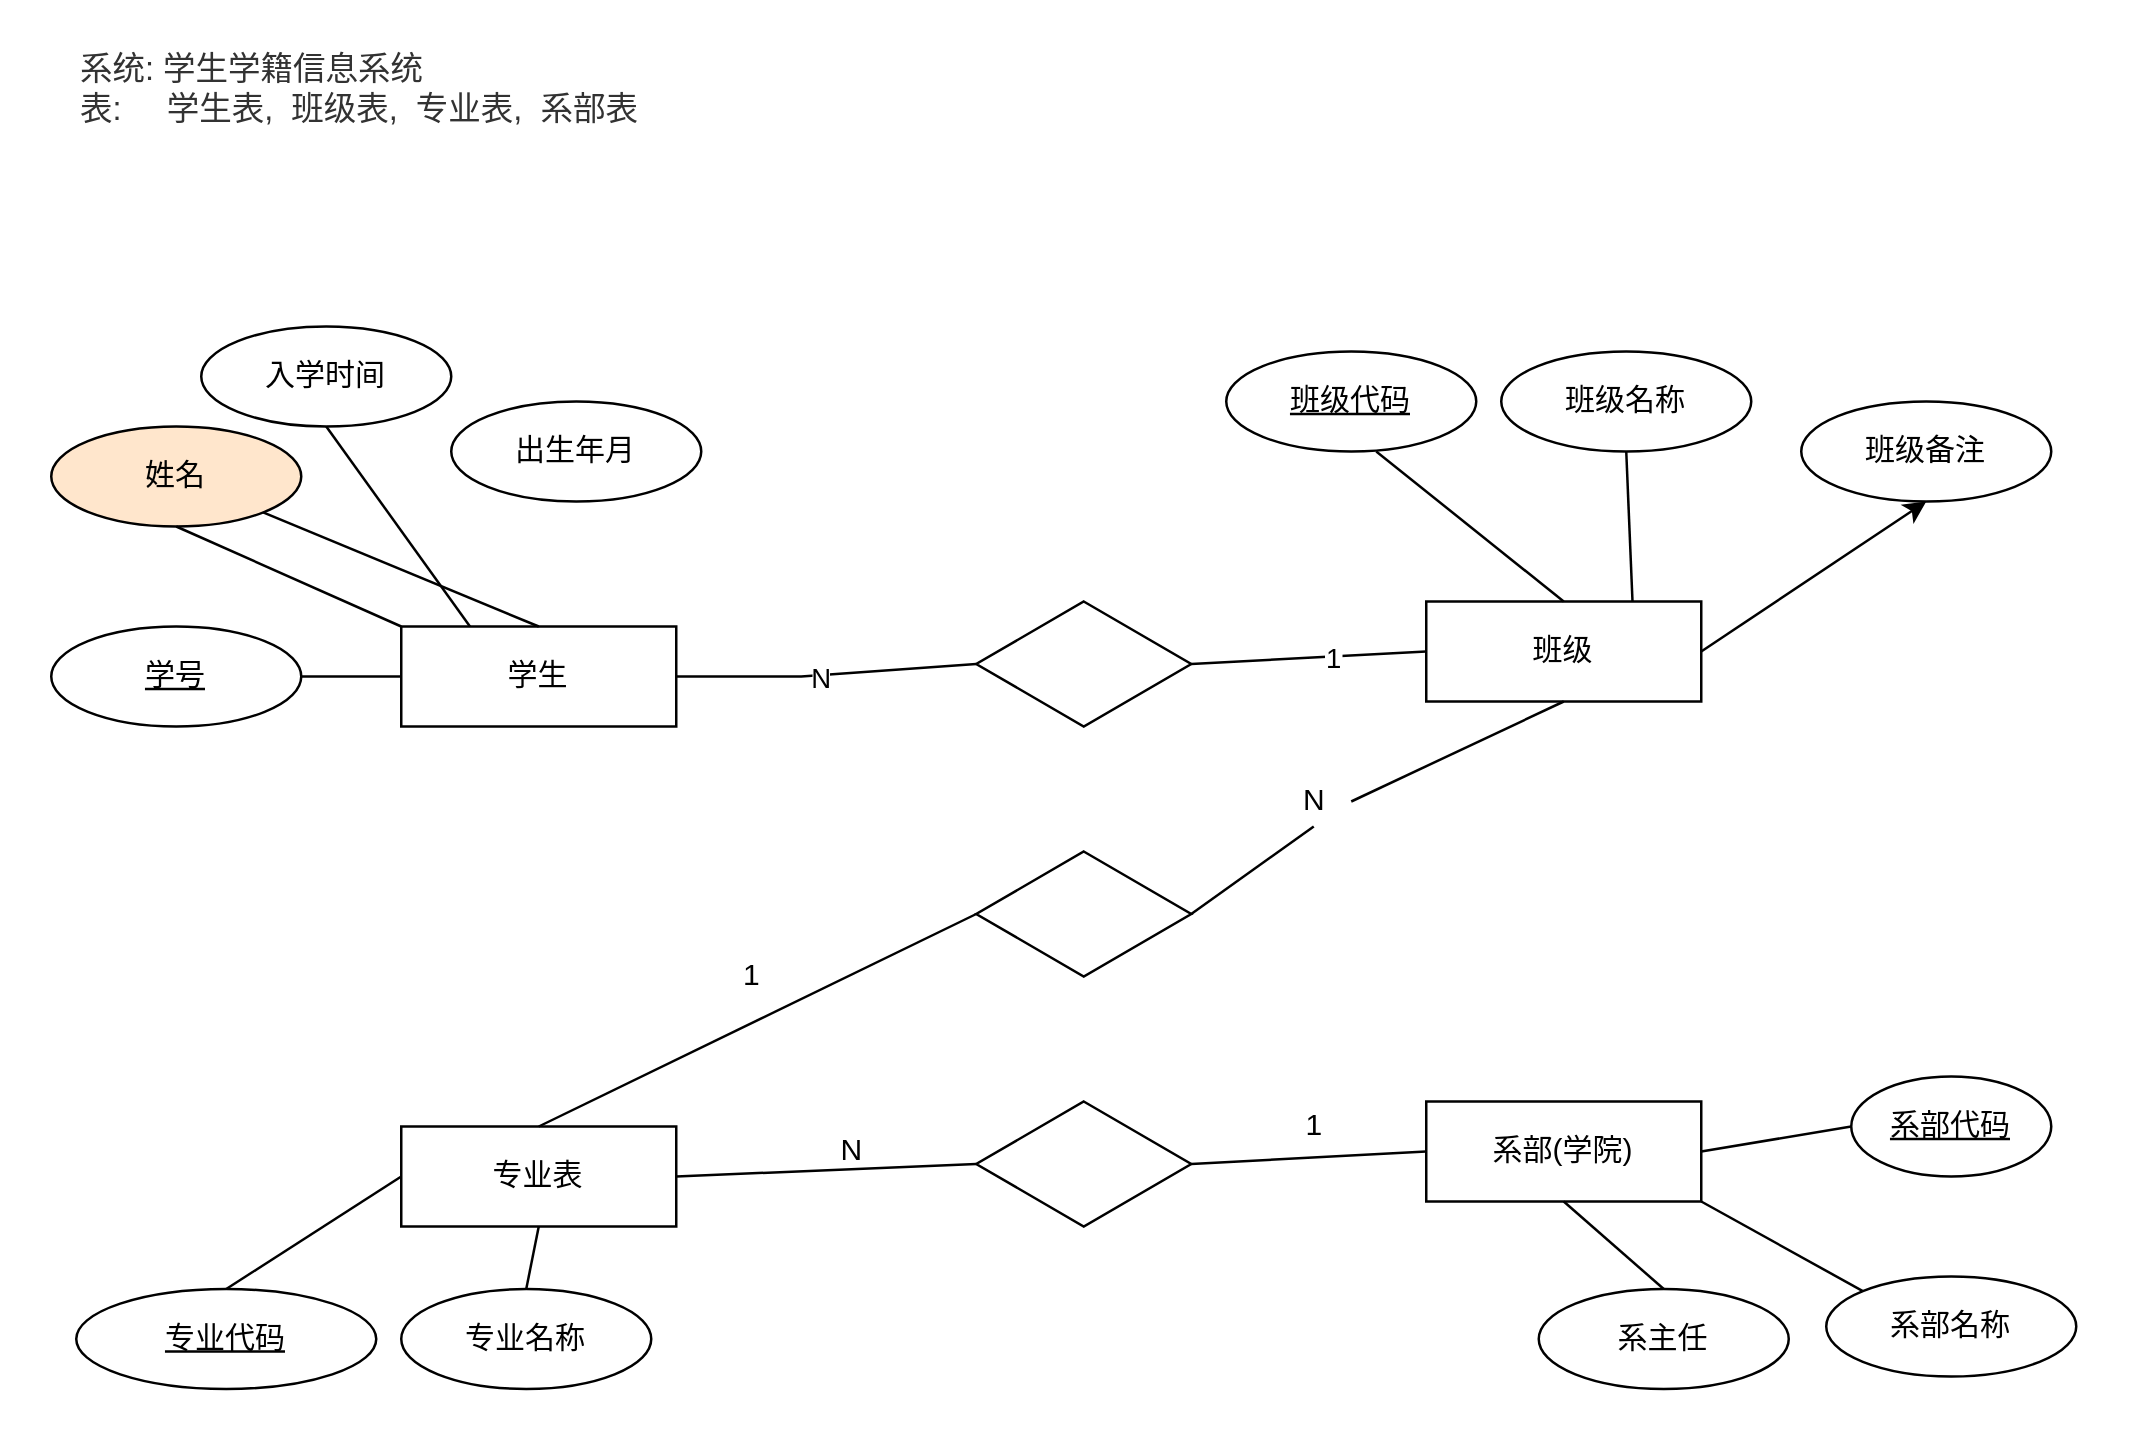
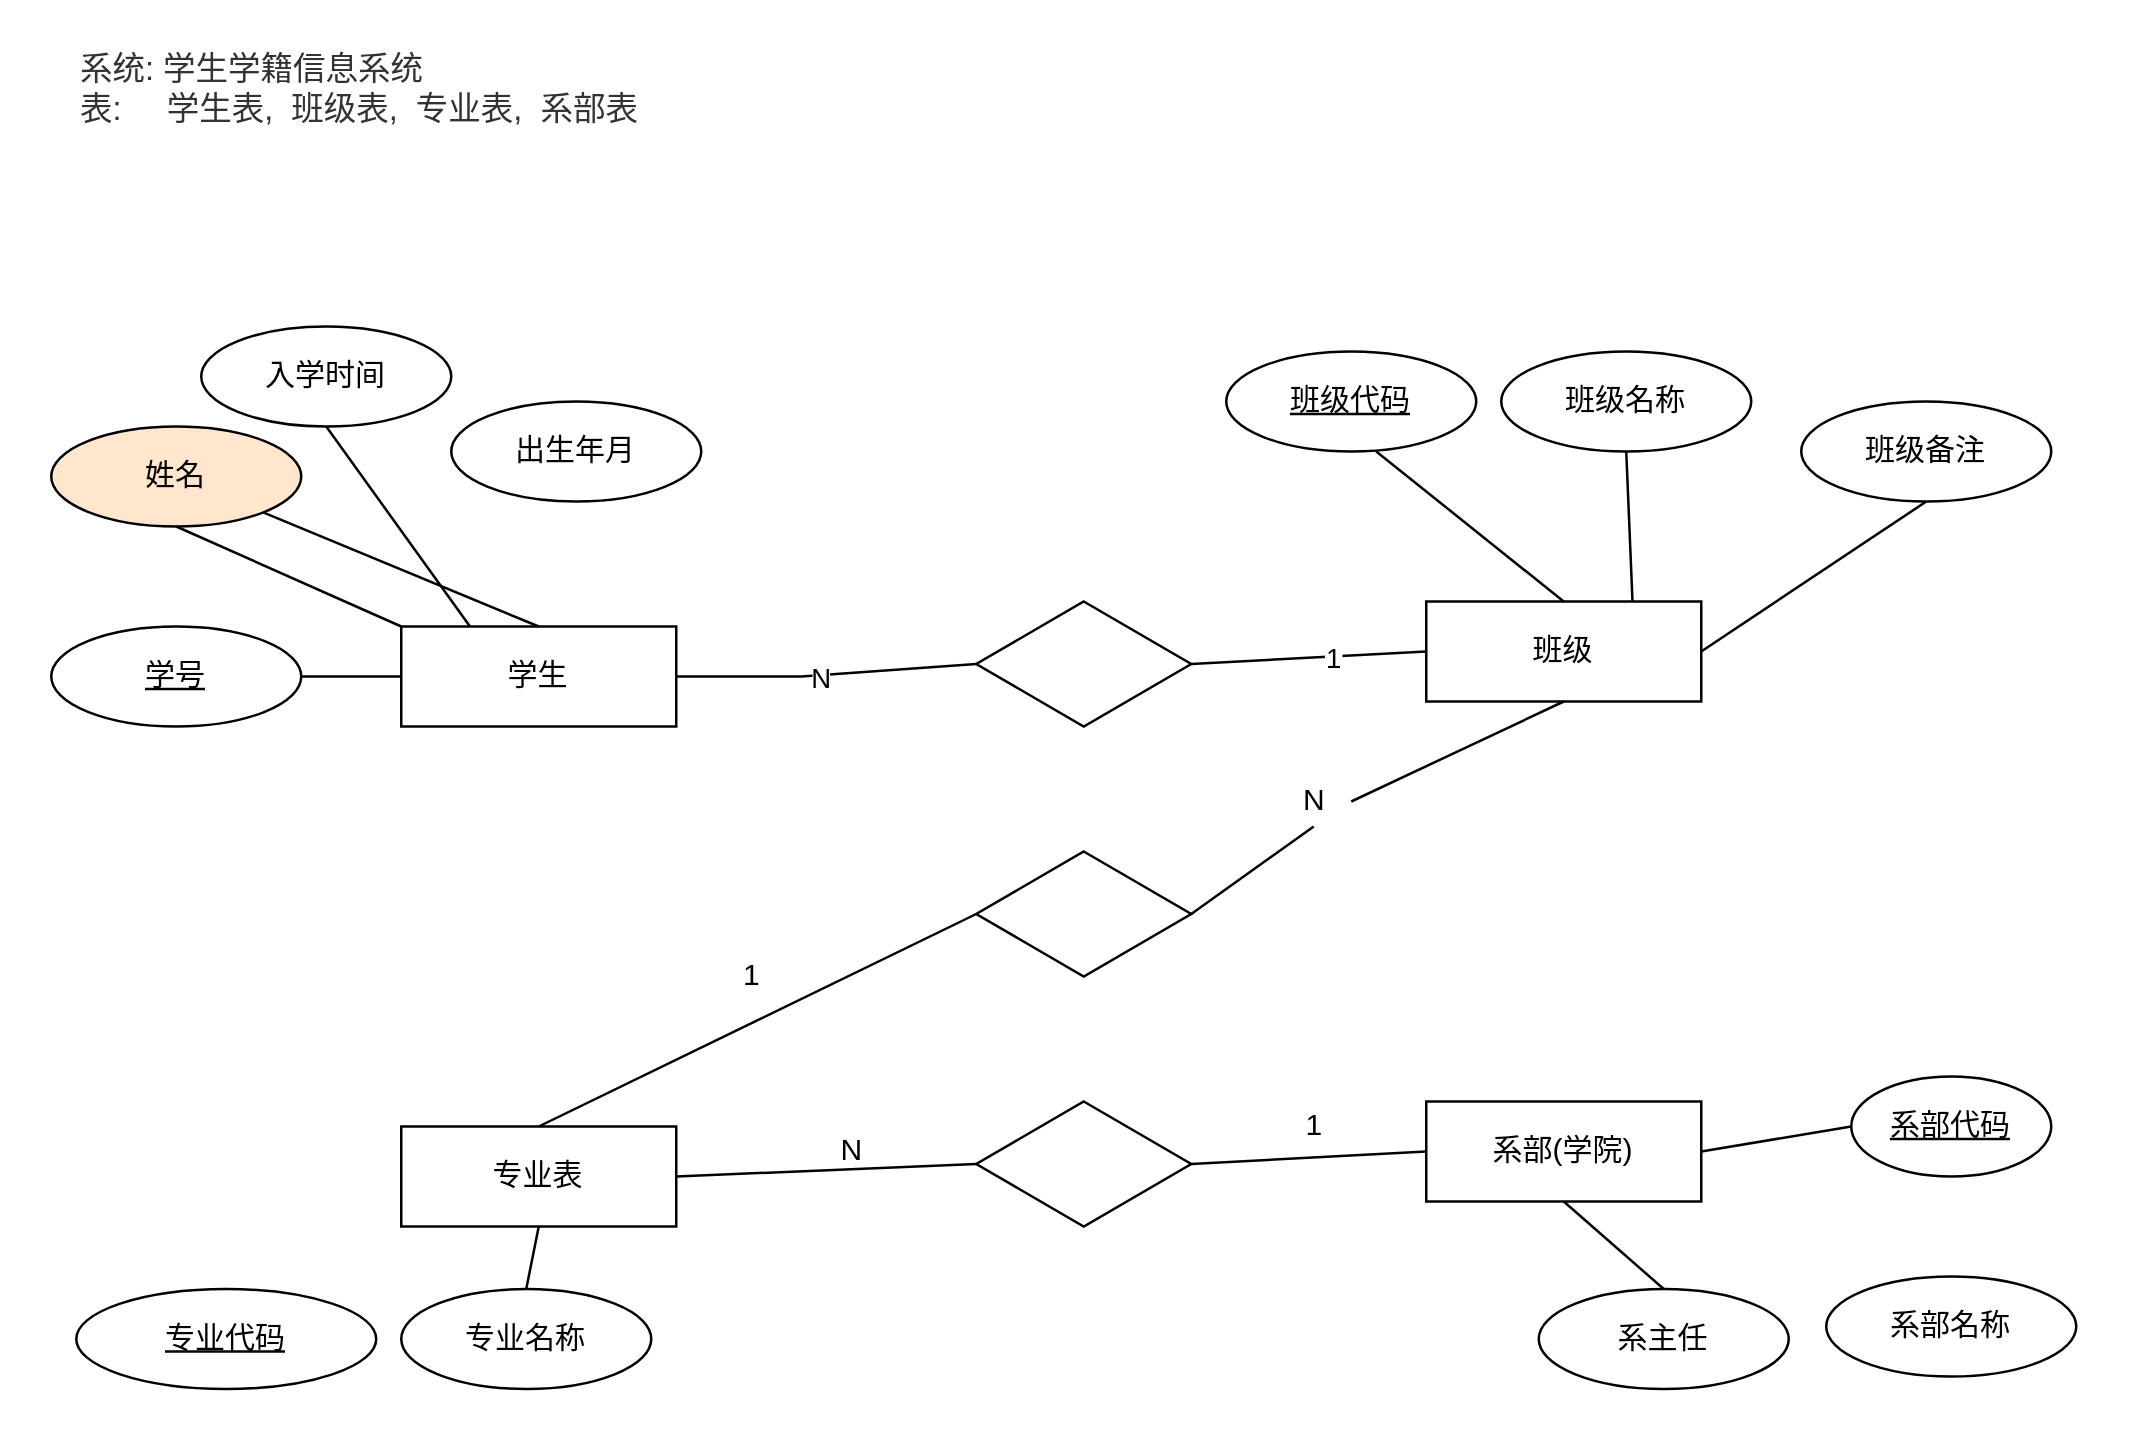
(1911, 511) -> (1916, 508)
(314, 1233) -> none
(1782, 1246) -> none
